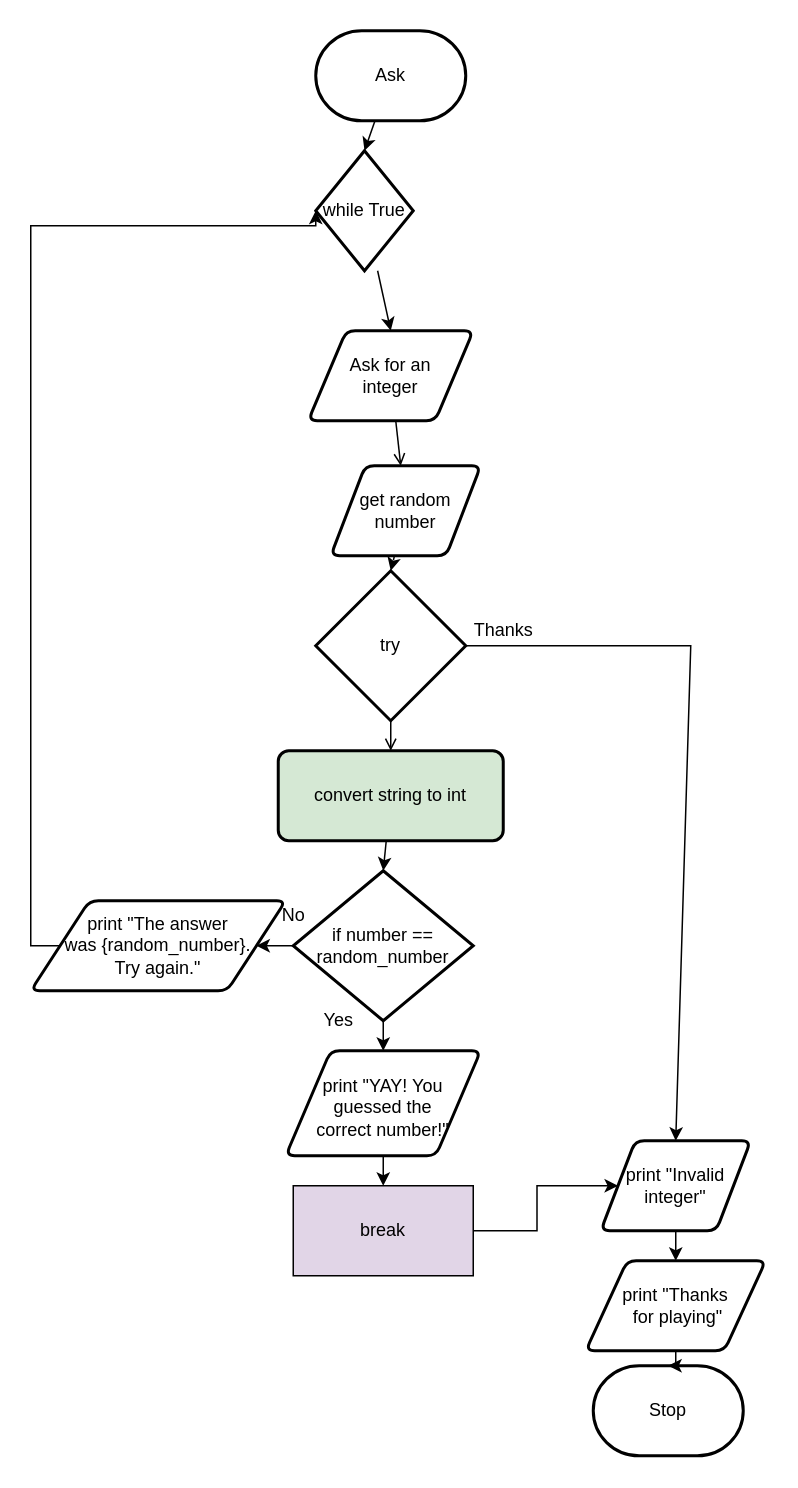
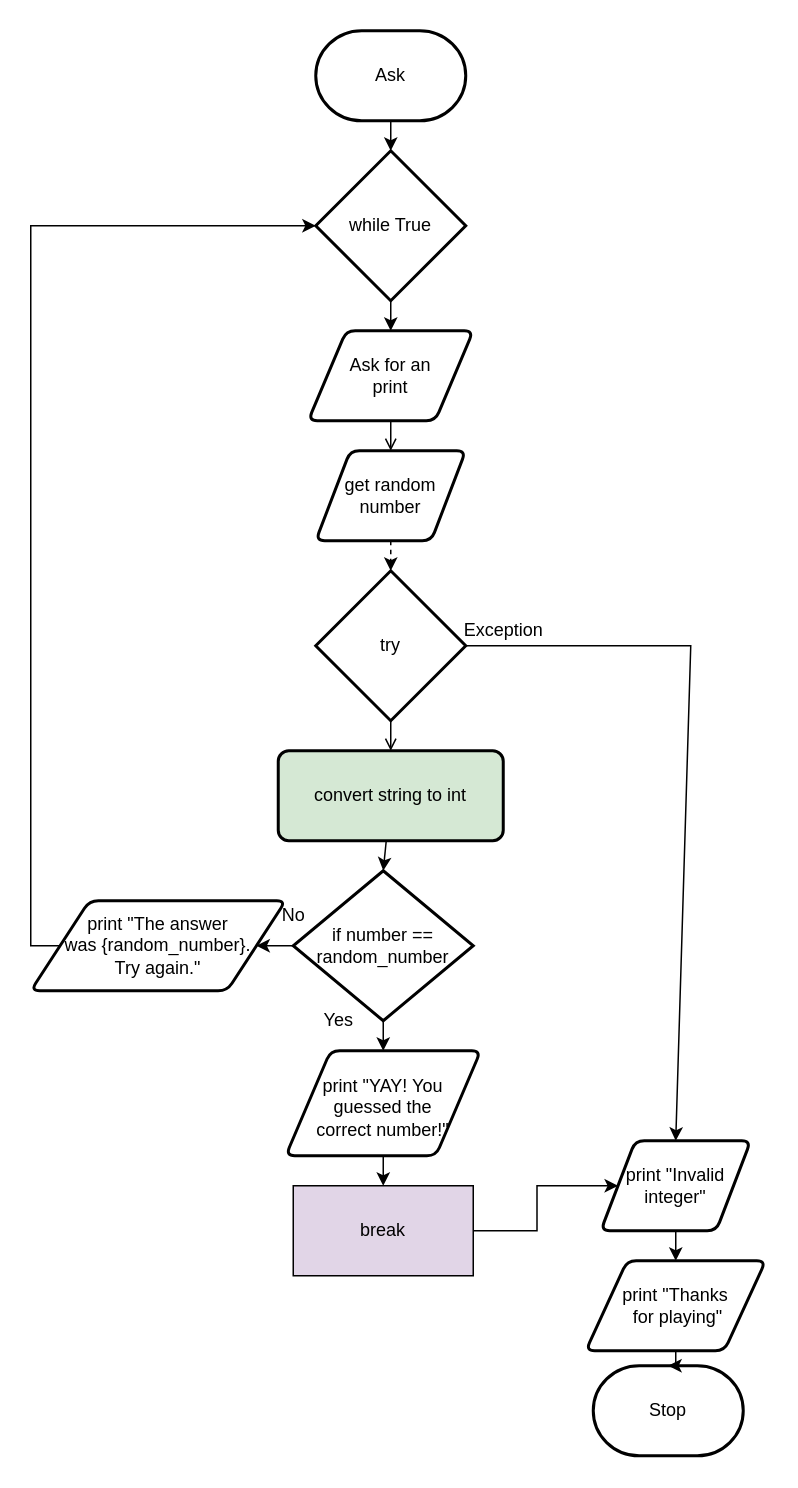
(365, 211) -> (391, 226)
(391, 376) -> (391, 376)
(406, 511) -> (391, 496)
(504, 631) -> (504, 631)
